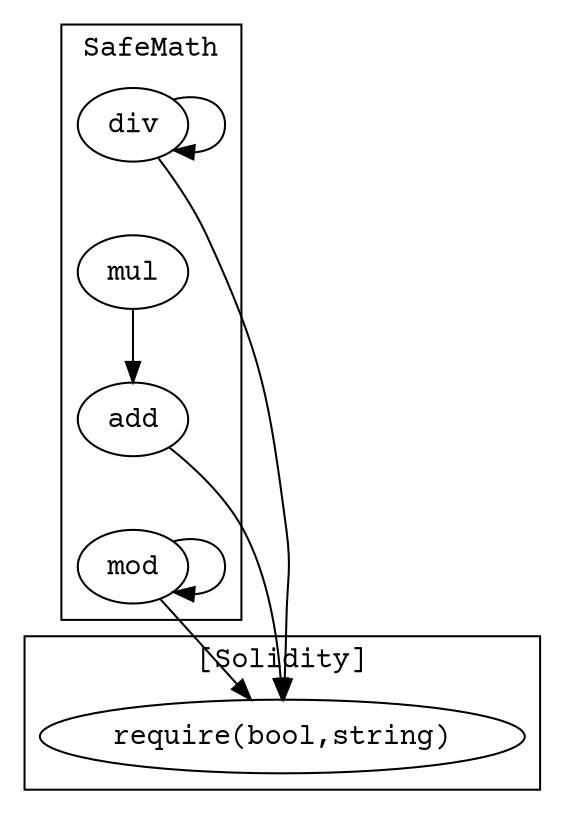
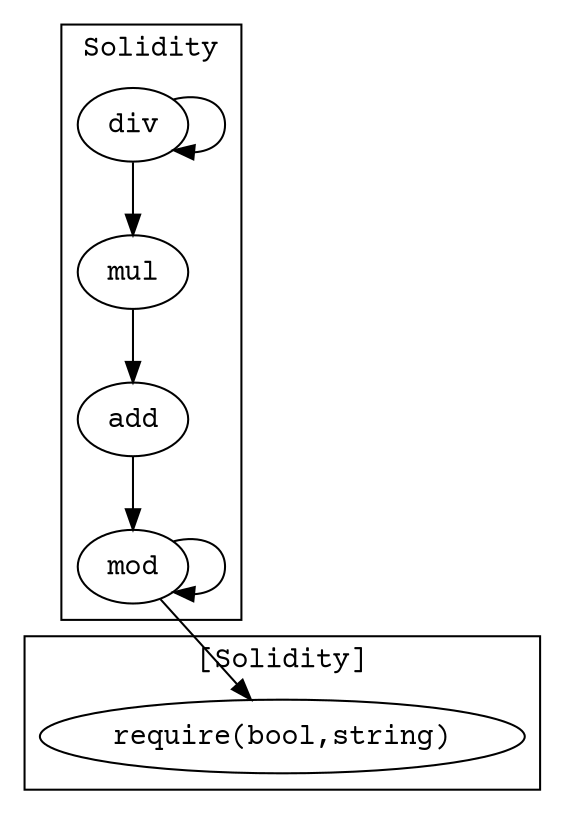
(151, 48) -> (151, 48)
(268, 407) -> (133, 188)
(255, 555) -> (133, 483)
